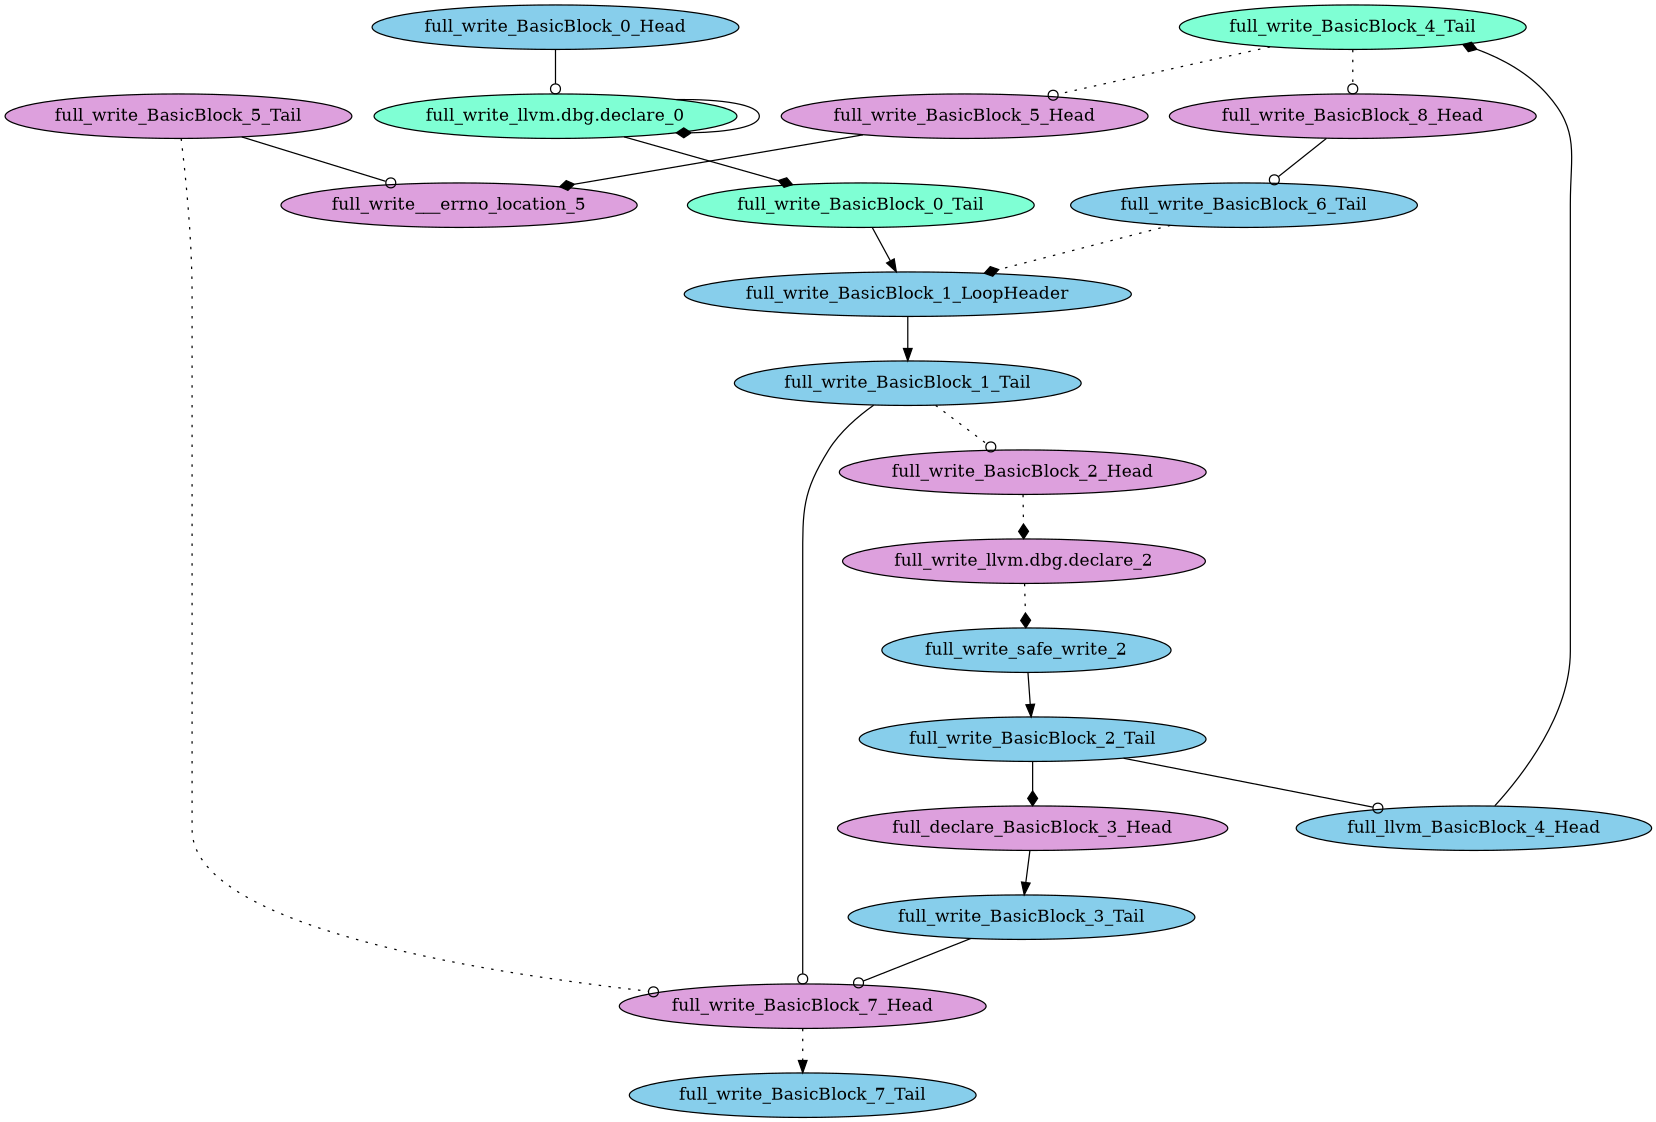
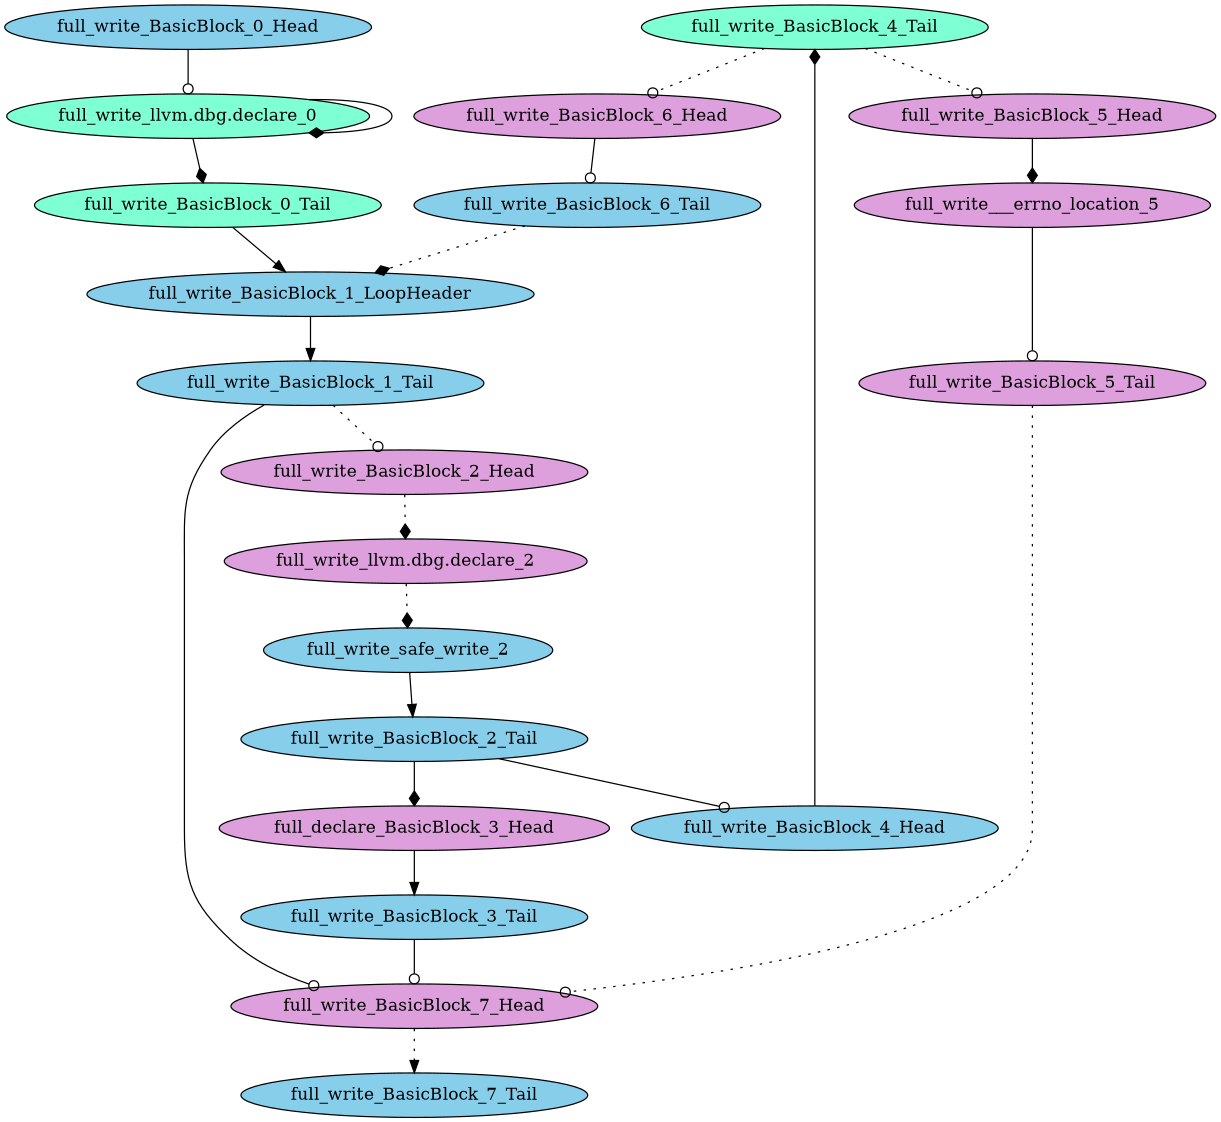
(1353, 116) -> (597, 116)
(314, 159) -> (1032, 289)
(1474, 828) -> (815, 828)
